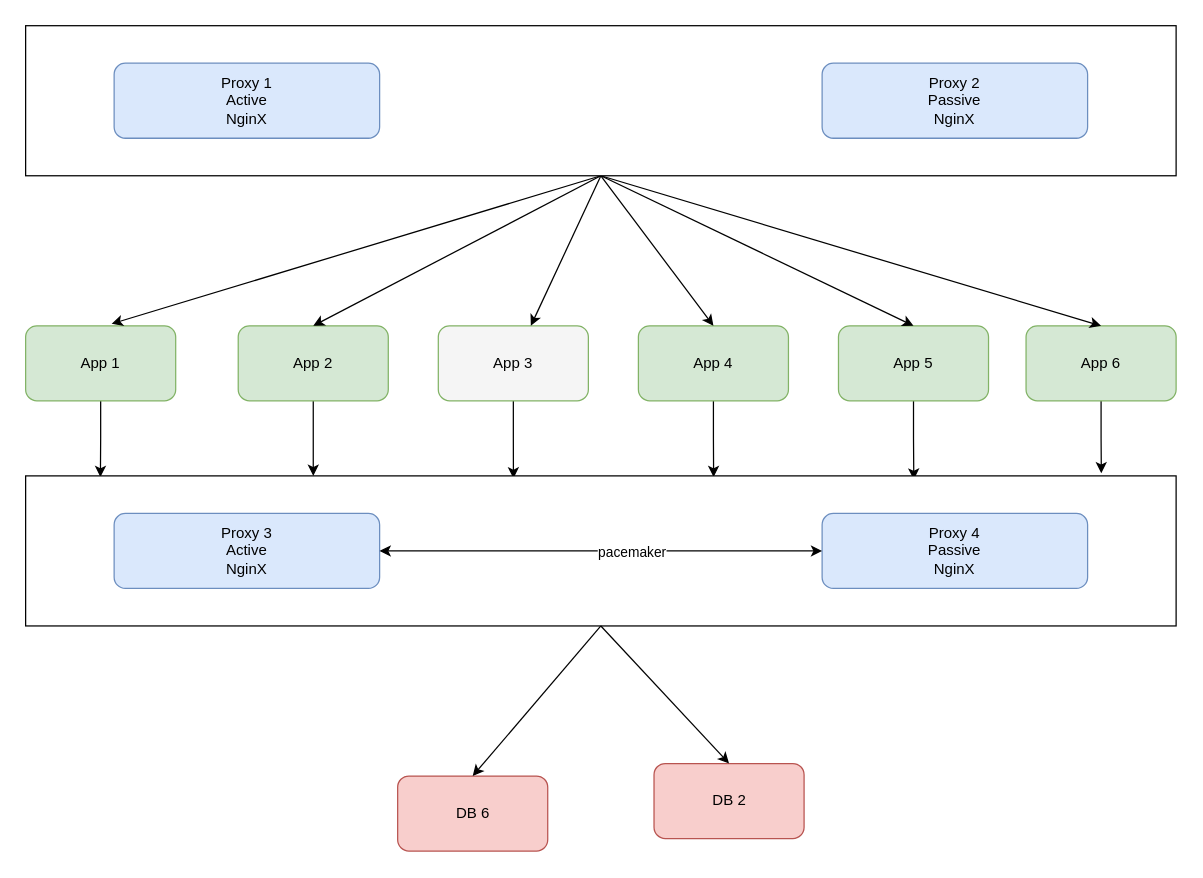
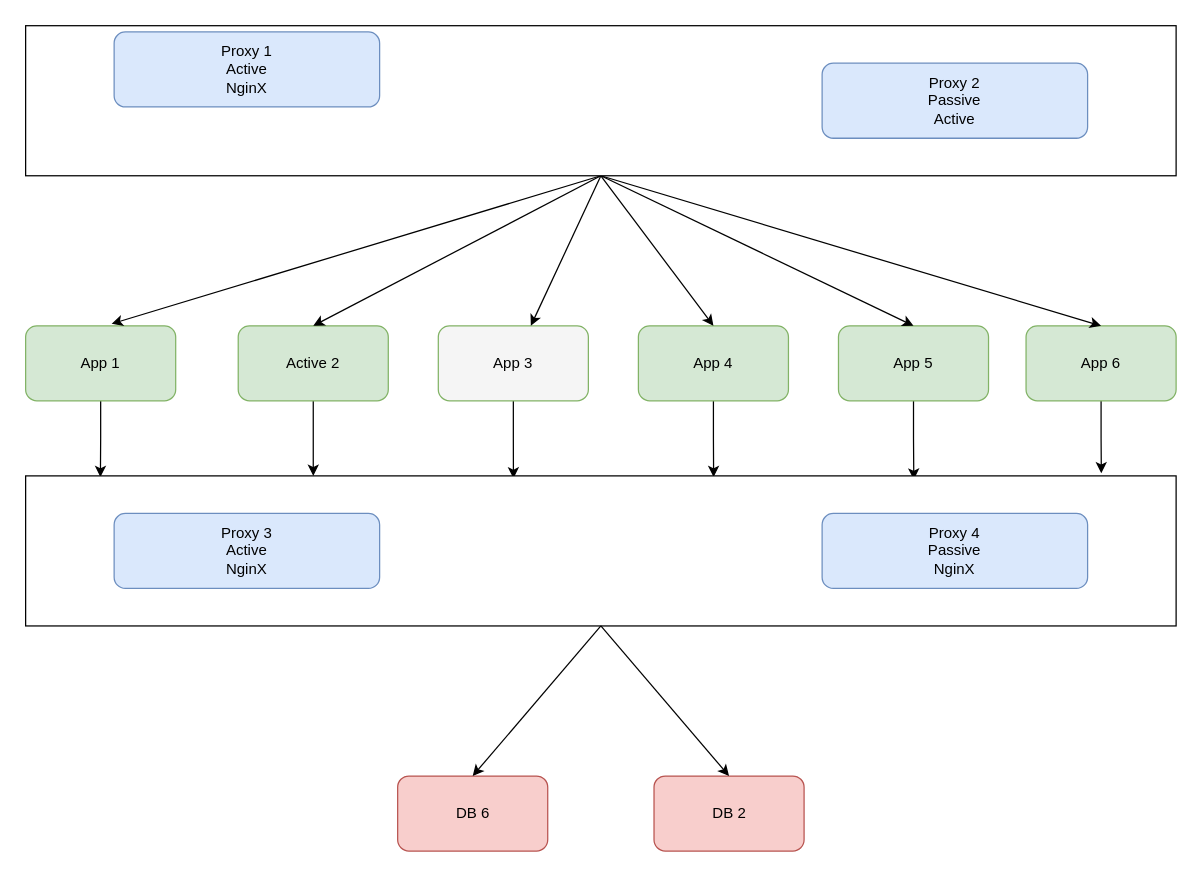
(247, 101) -> (247, 69)
(954, 101) -> (954, 101)
(313, 363) -> (313, 363)
(601, 551) -> none
(729, 801) -> (729, 813)
